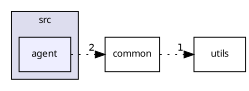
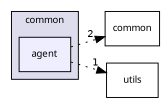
(45, 21) -> (45, 21)
(172, 54) -> (84, 66)
